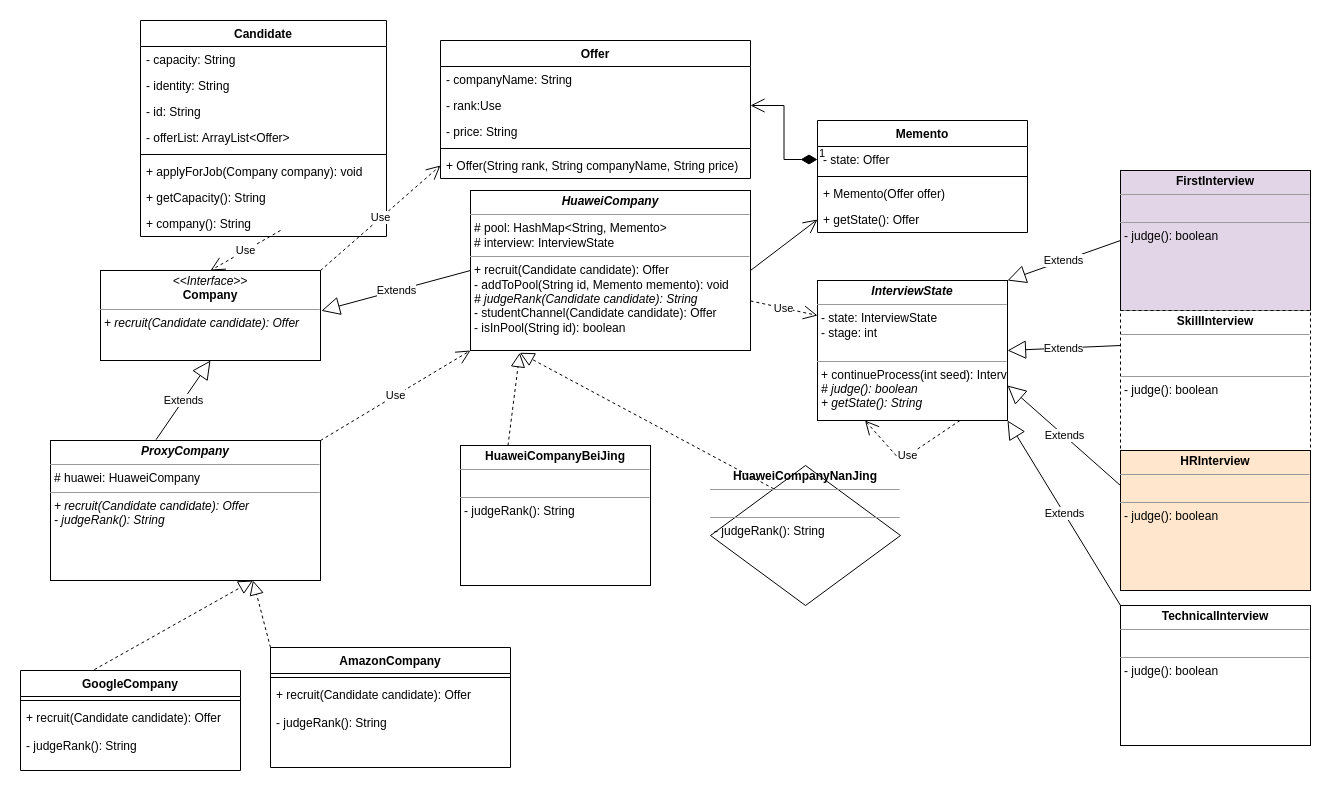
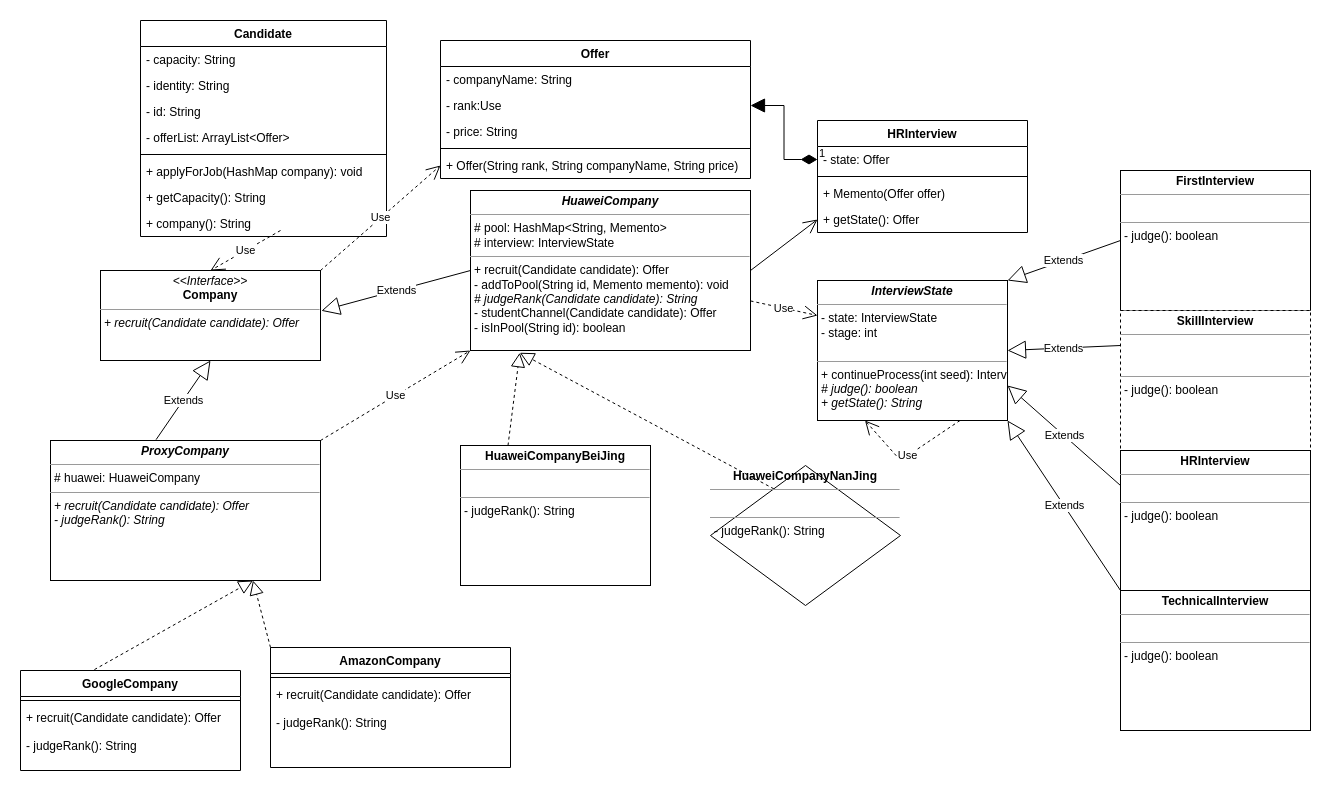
(760, 106) -> (766, 106)
(922, 134) -> (922, 134)
(258, 172) -> (258, 172)
(1216, 241) -> (1216, 241)
(1216, 521) -> (1216, 521)
(1216, 676) -> (1216, 661)
